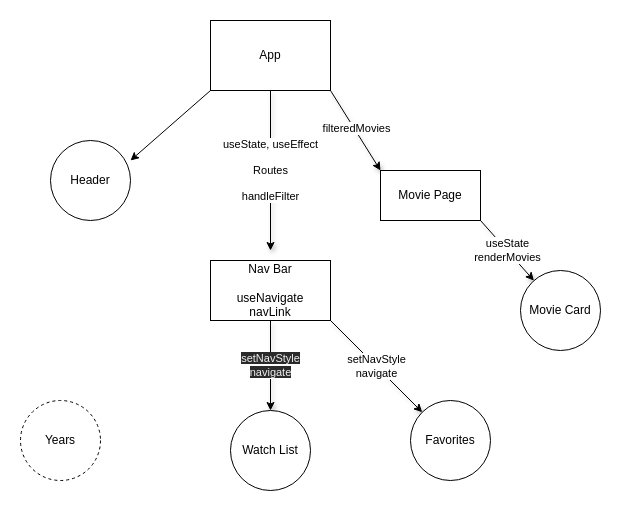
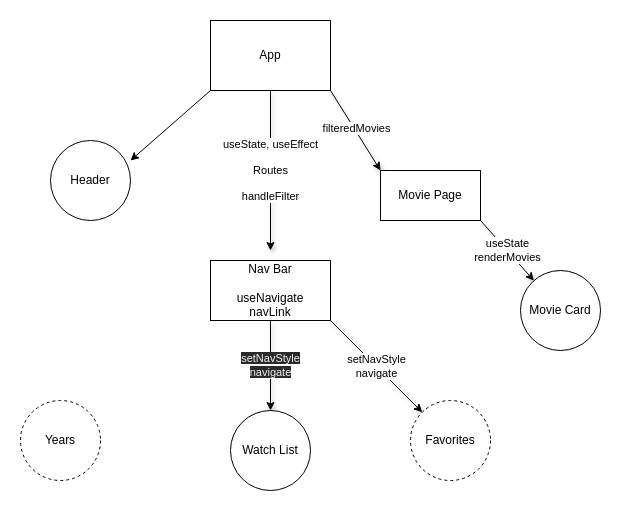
(451, 441) -> (451, 441)
